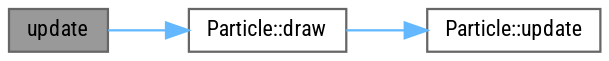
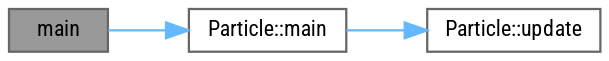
(58, 30) -> (58, 30)
(268, 30) -> (268, 30)
